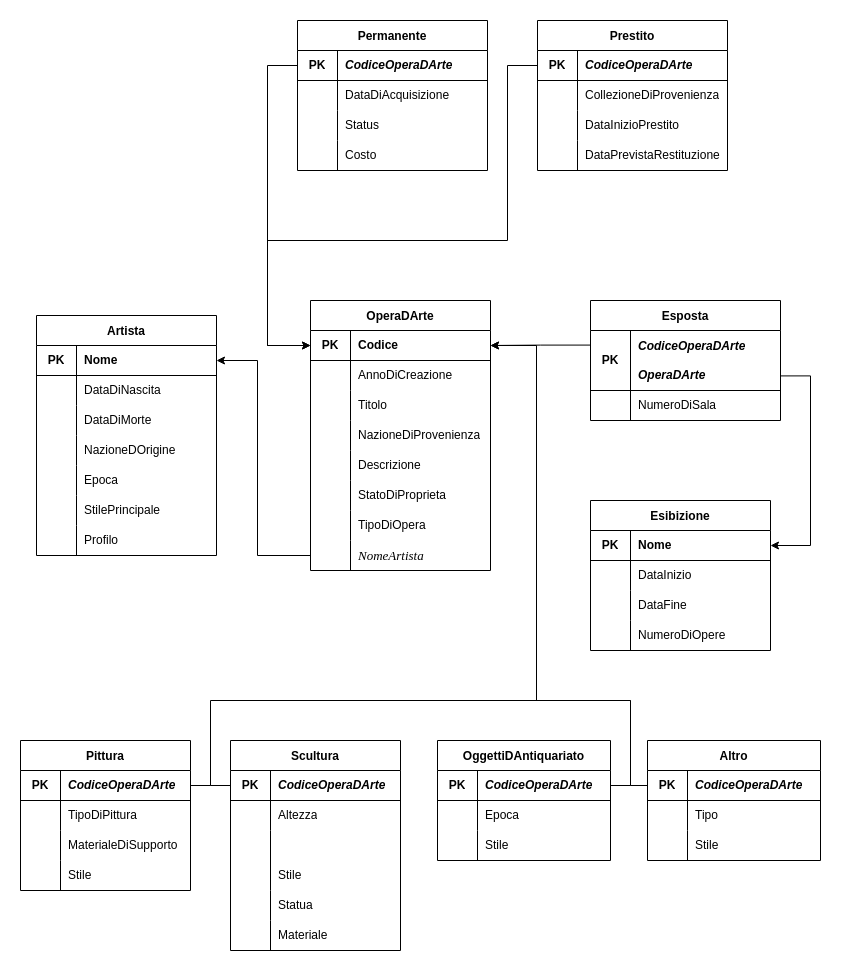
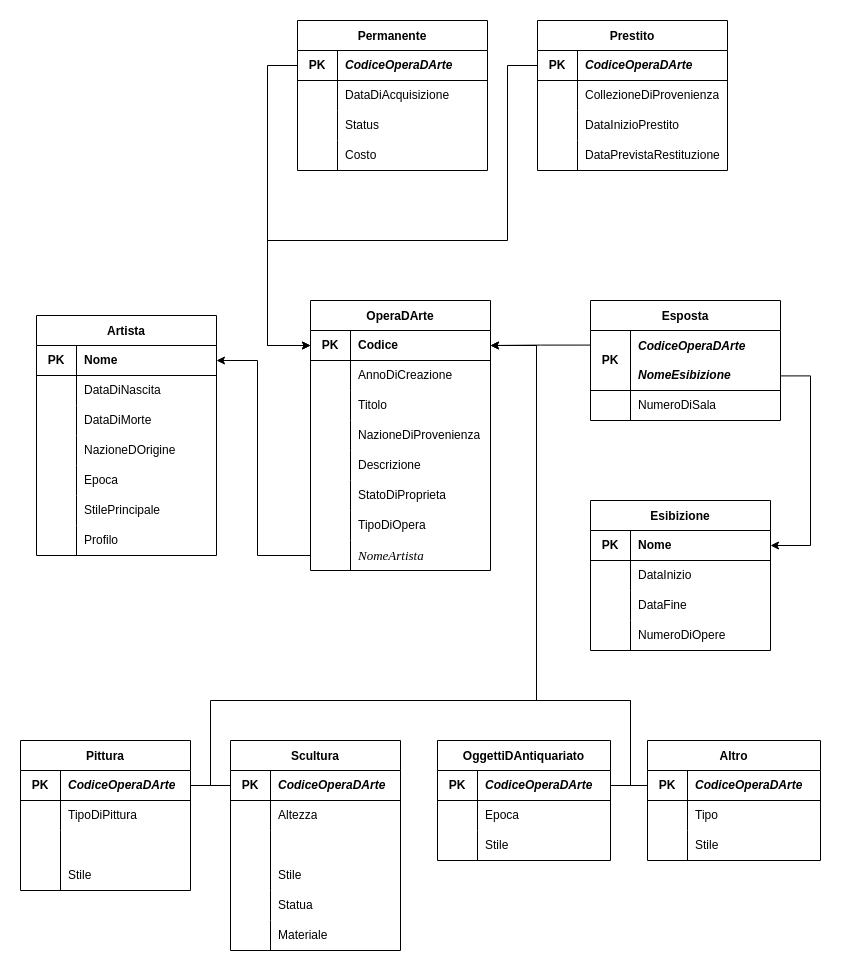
(691, 361) -> (691, 361)
(126, 846) -> none
